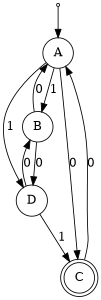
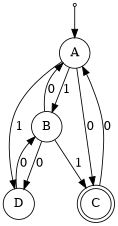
(52, 234) -> (68, 160)
